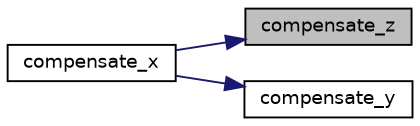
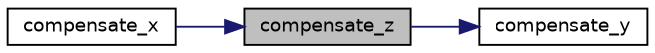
(200, 80) -> (435, 27)
